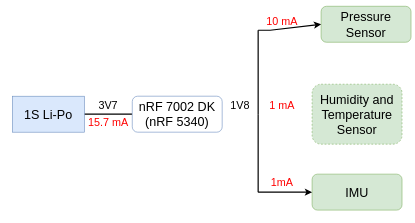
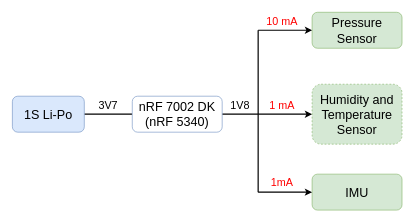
(366, 24) -> (357, 30)
(48, 114) -> (48, 114)
none -> (264, 114)
(108, 123) -> none
